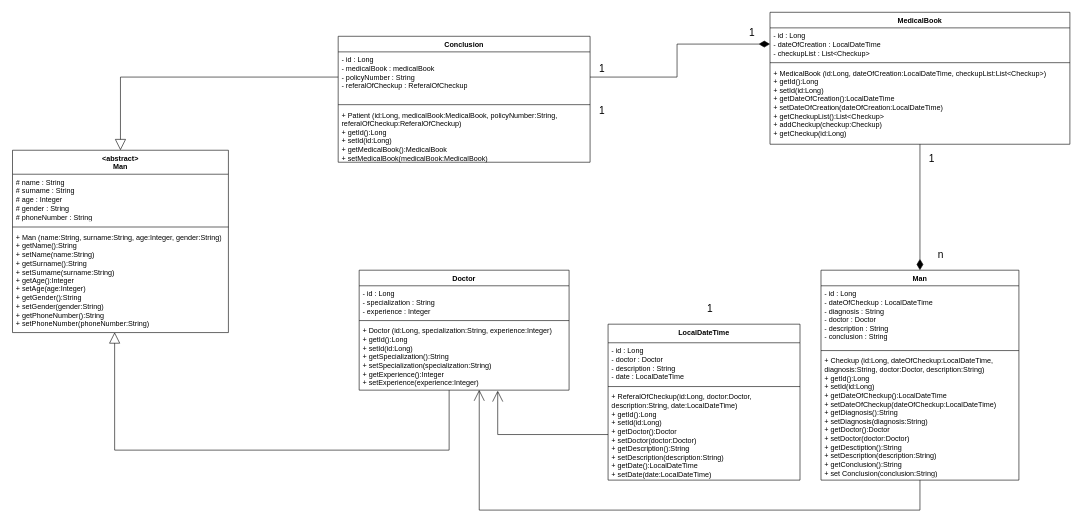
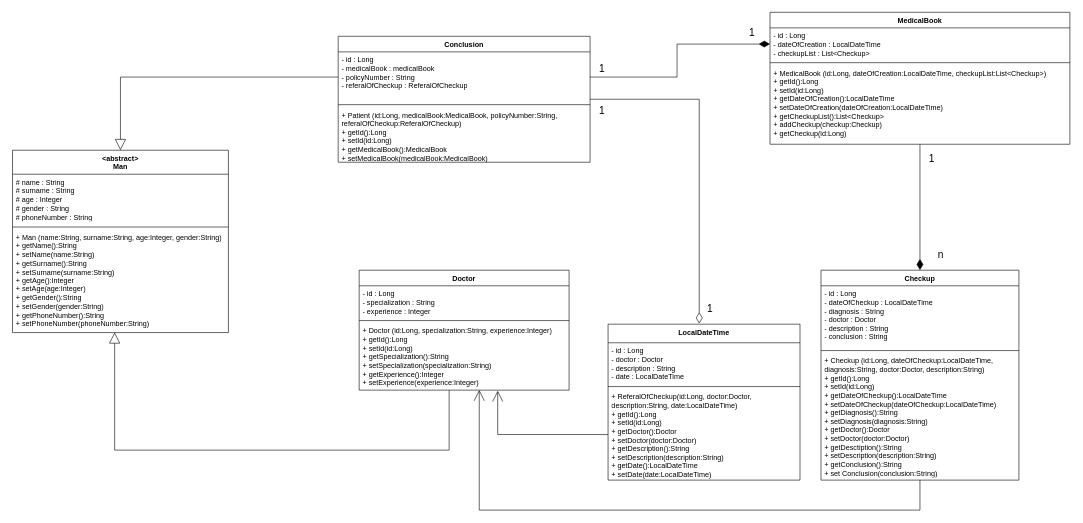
none -> (699, 152)
(920, 279) -> (920, 279)
